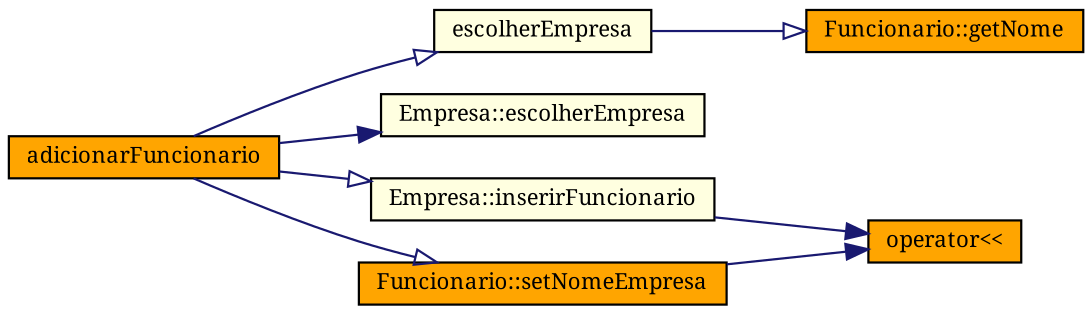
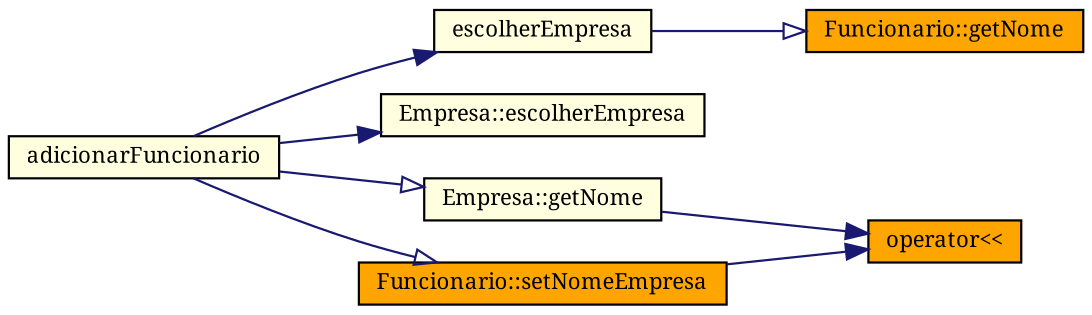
(303, 92) -> (303, 92)
(144, 157) -> (144, 157)
(543, 199) -> (543, 199)
